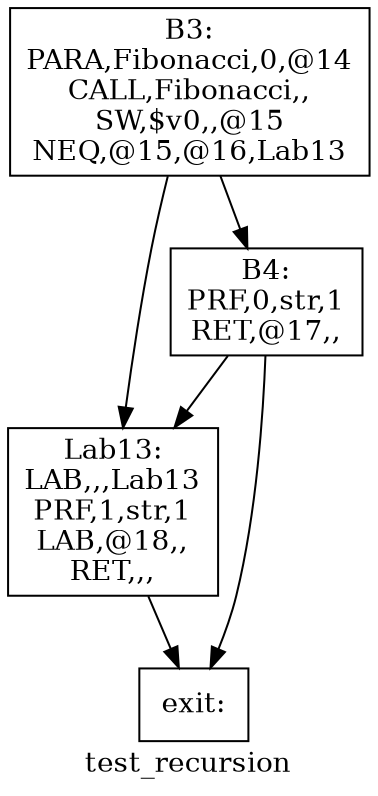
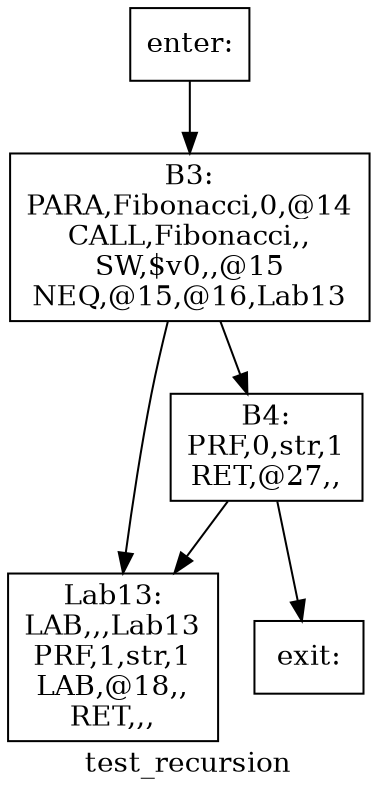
none -> (190, 44)
(267, 302) -> (267, 447)
(160, 623) -> none
